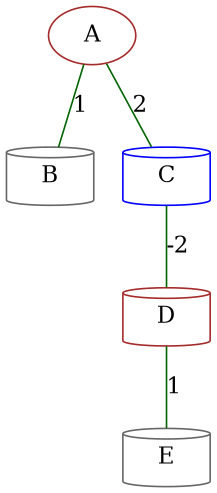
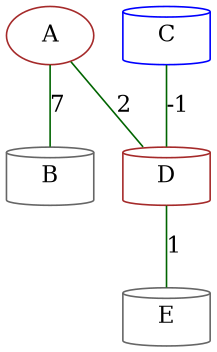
(129, 105) -> (107, 104)
(81, 106) -> (58, 106)
(178, 247) -> (178, 106)
